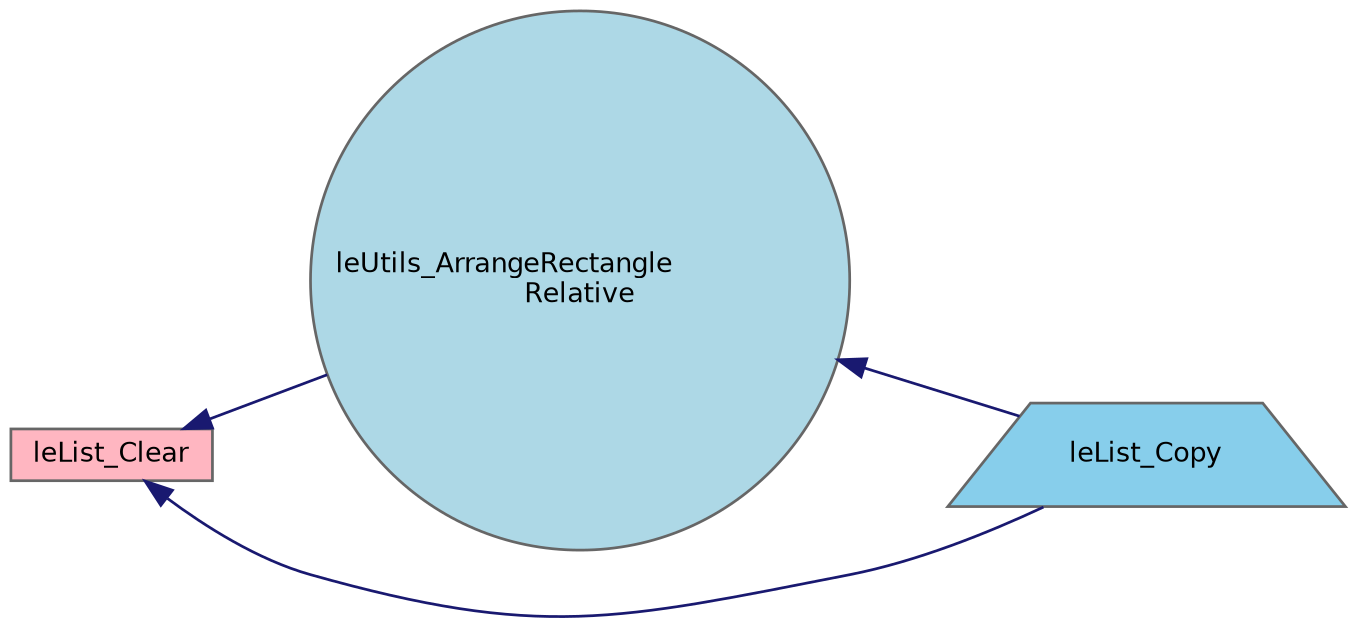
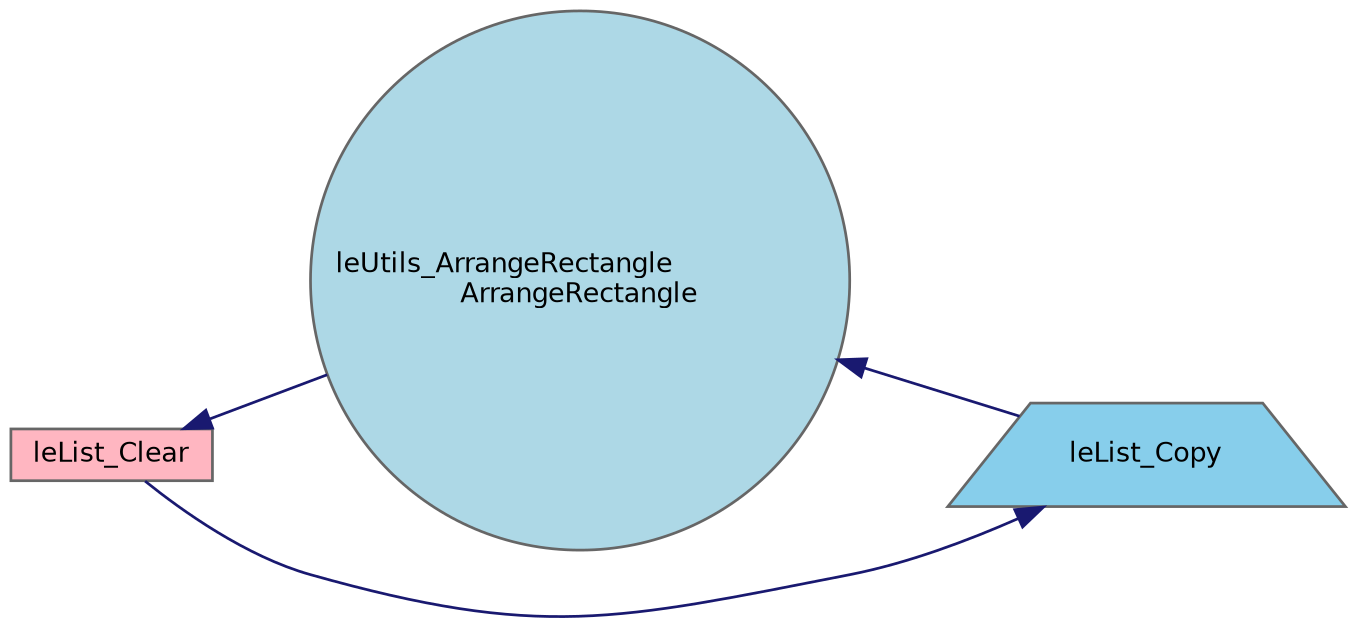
(580, 281) -> (580, 281)
(601, 615) -> (573, 616)
